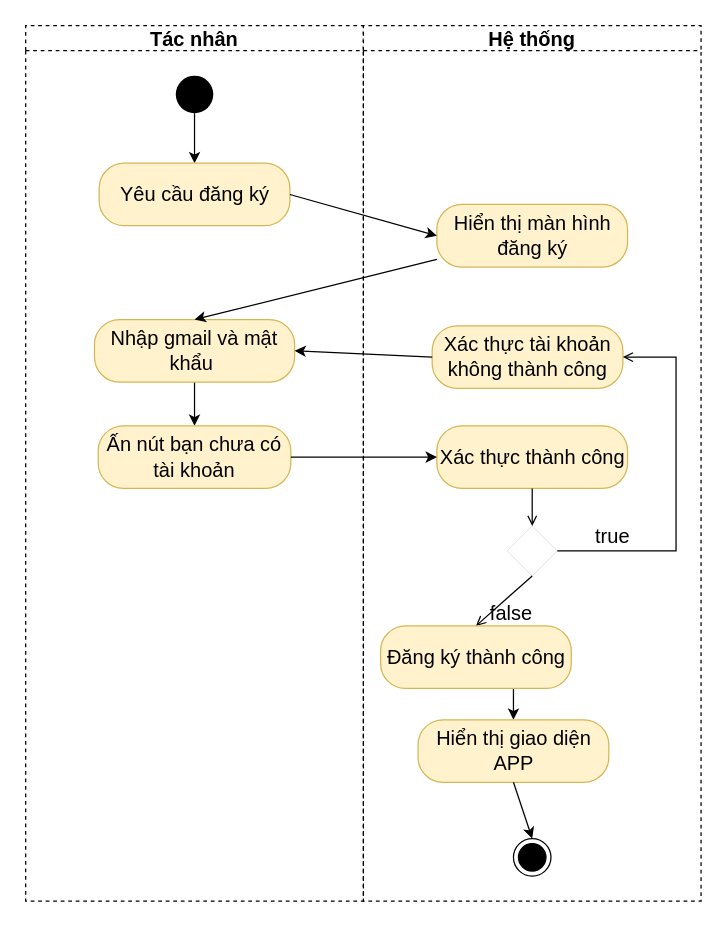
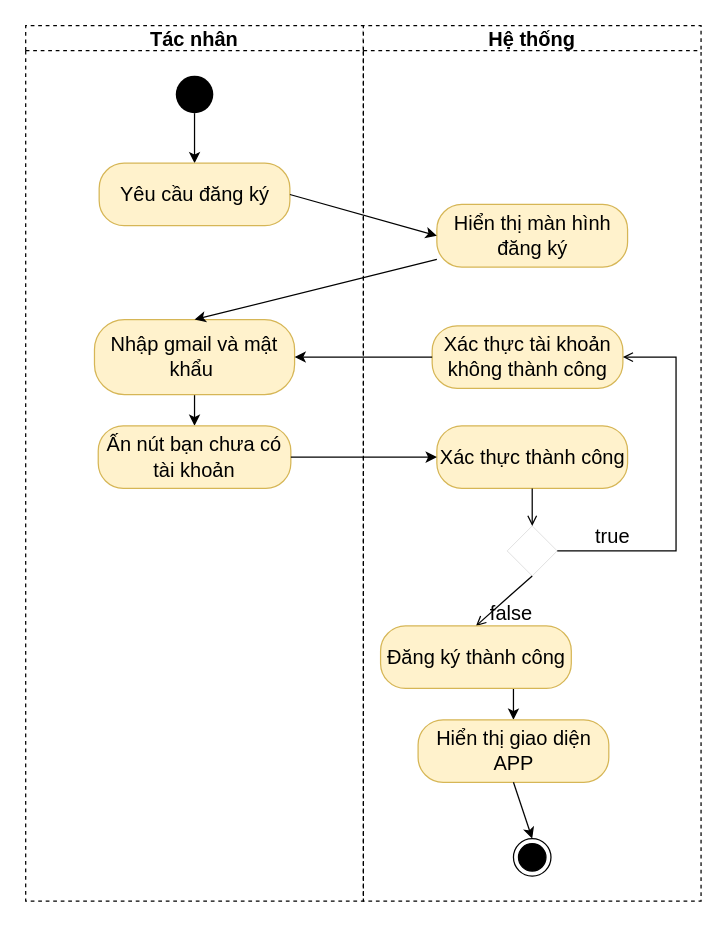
(194, 351) -> (194, 357)
